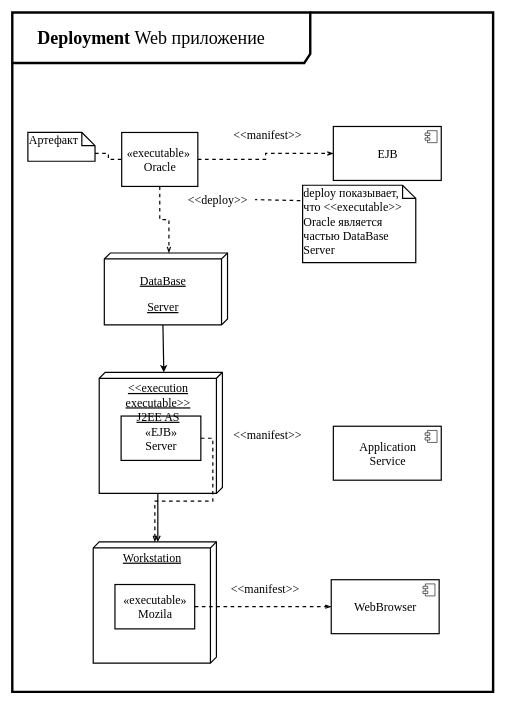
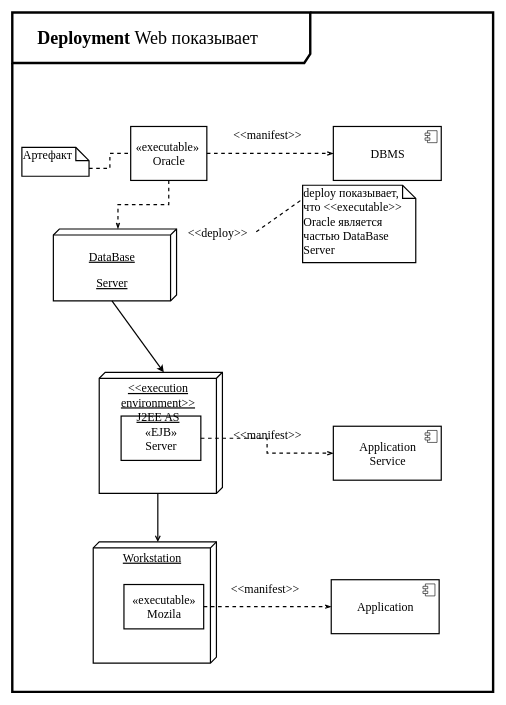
(132, 38) -> (132, 38)
(62, 147) -> (56, 162)
(388, 153) -> (388, 153)
(160, 159) -> (169, 153)
(218, 200) -> (218, 233)
(166, 289) -> (115, 265)
(158, 403) -> (158, 403)
(196, 501) -> (267, 451)
(155, 607) -> (164, 607)
(386, 607) -> (386, 607)
